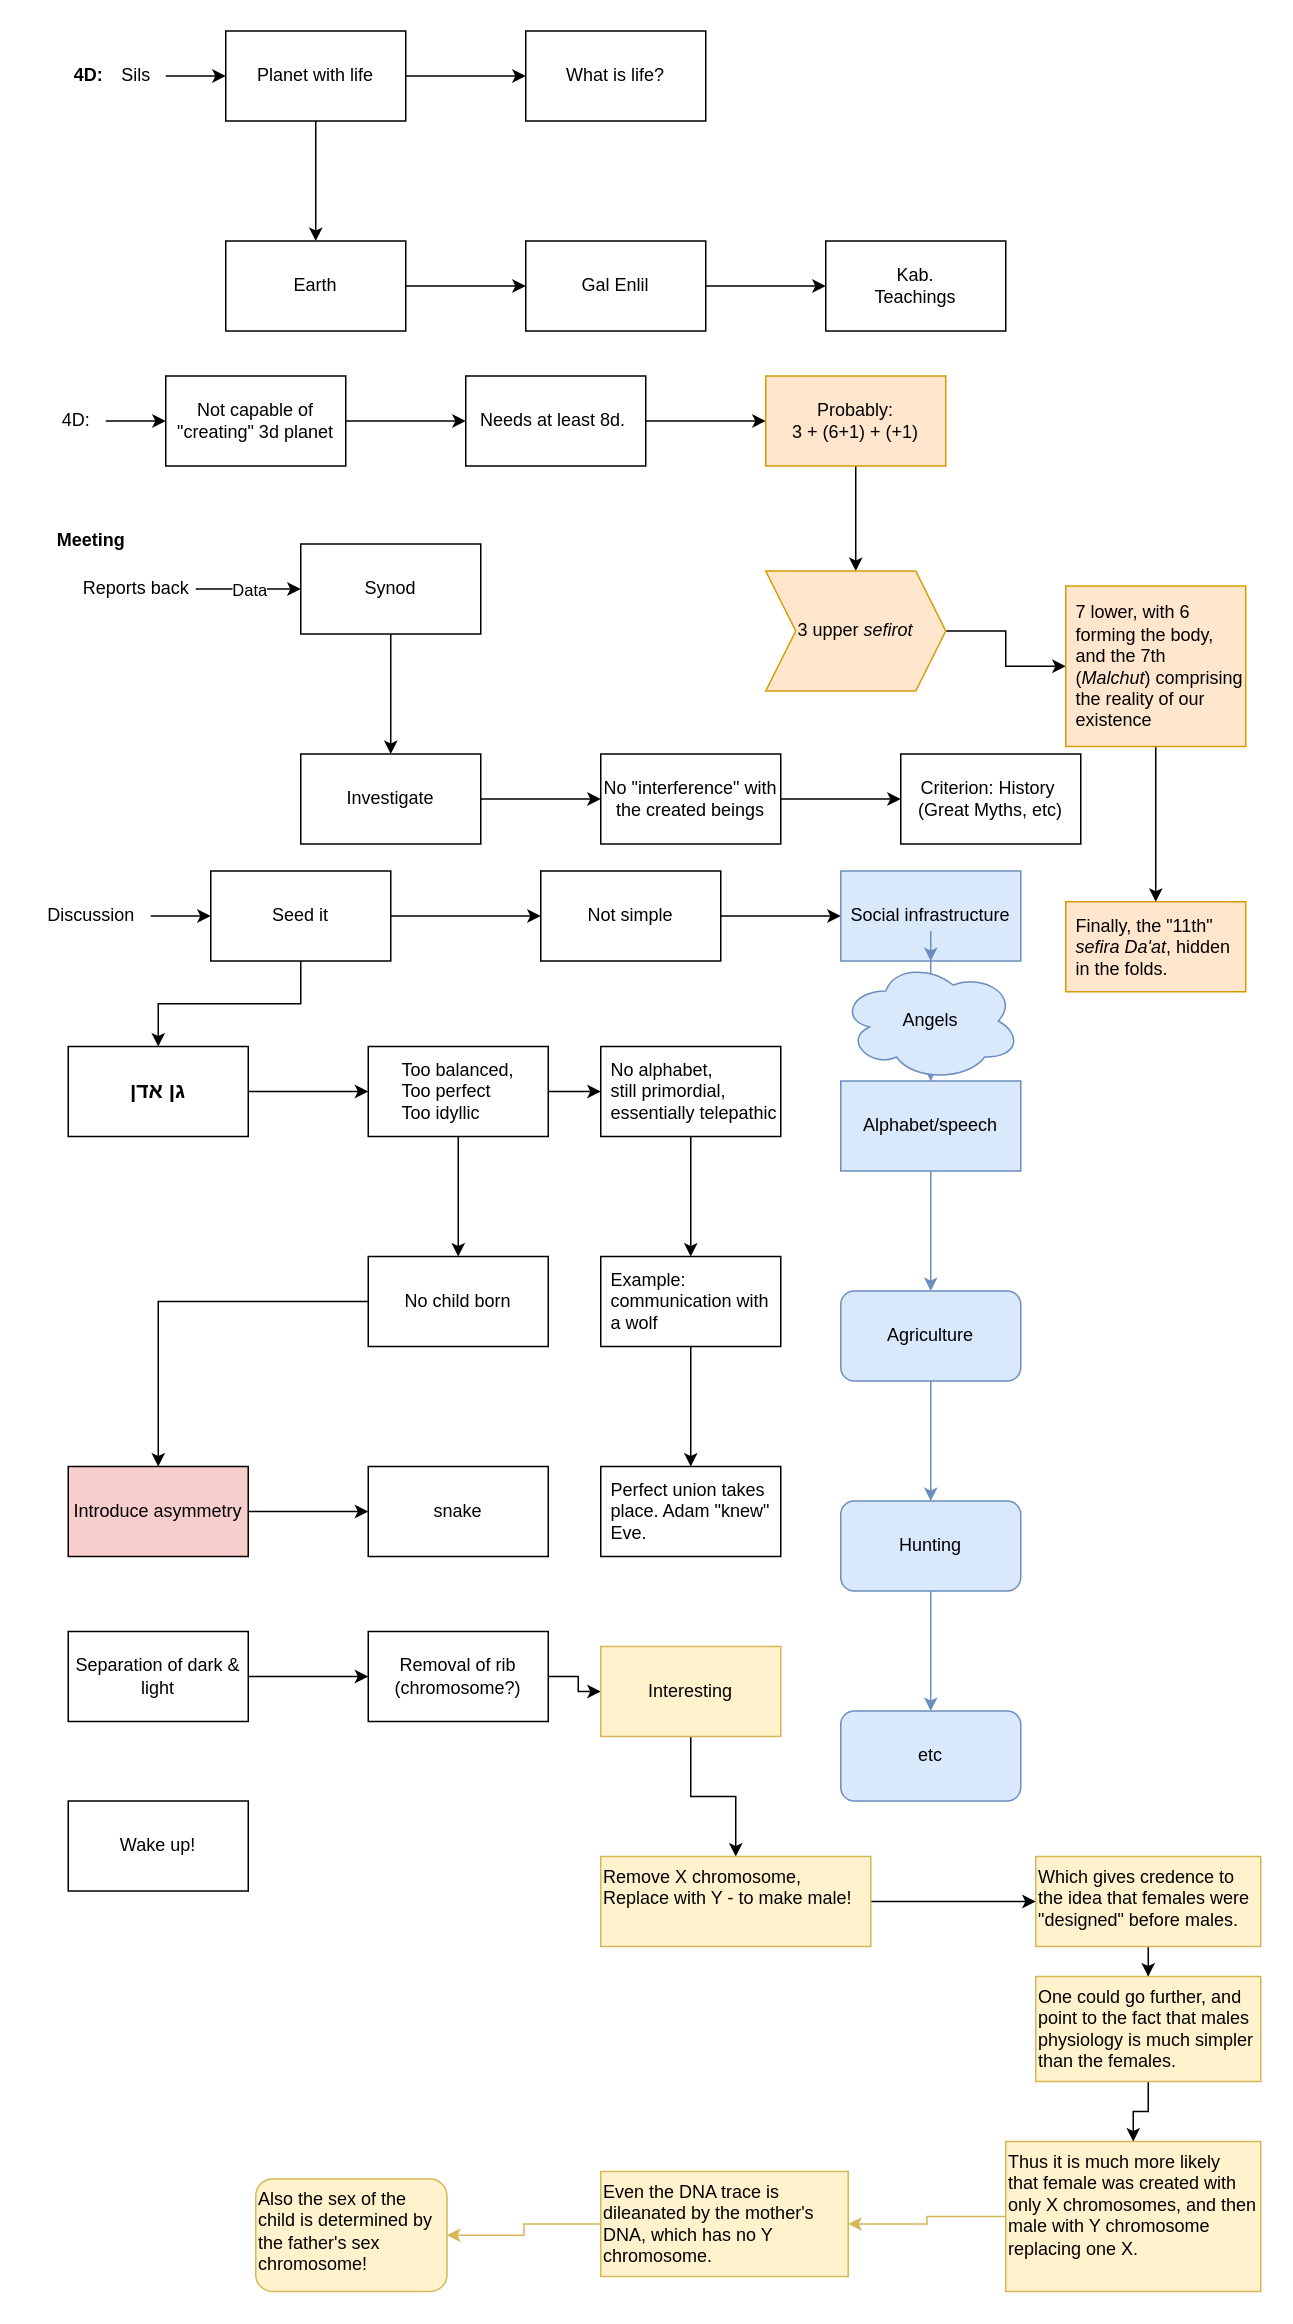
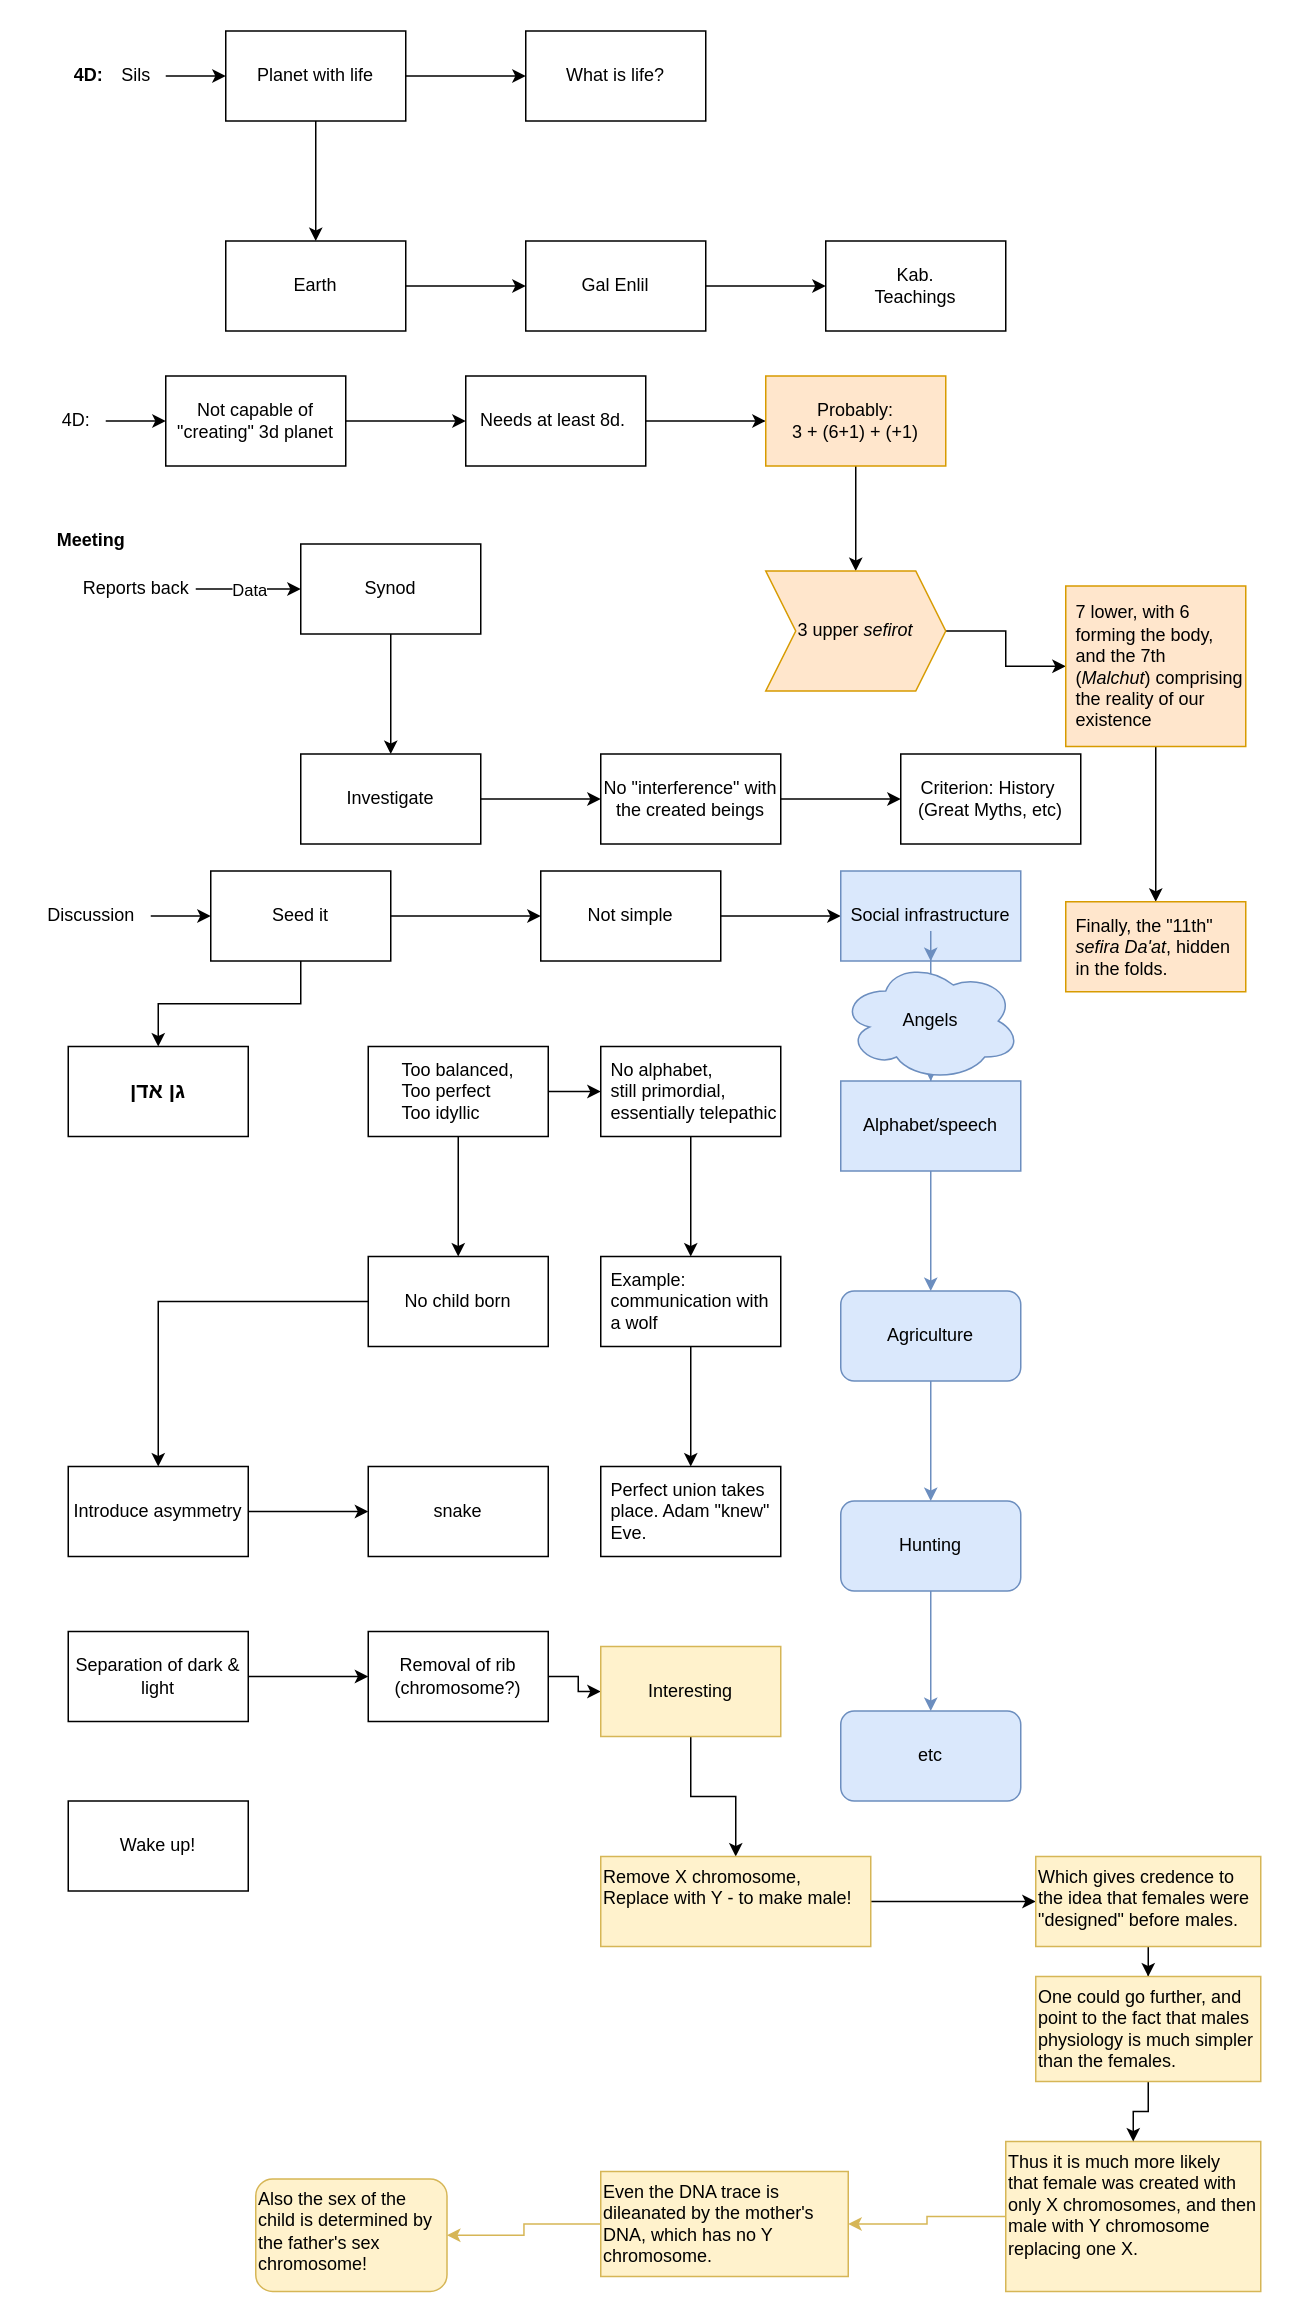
(303, 1091) -> none
(158, 1511) -> (158, 1511)
